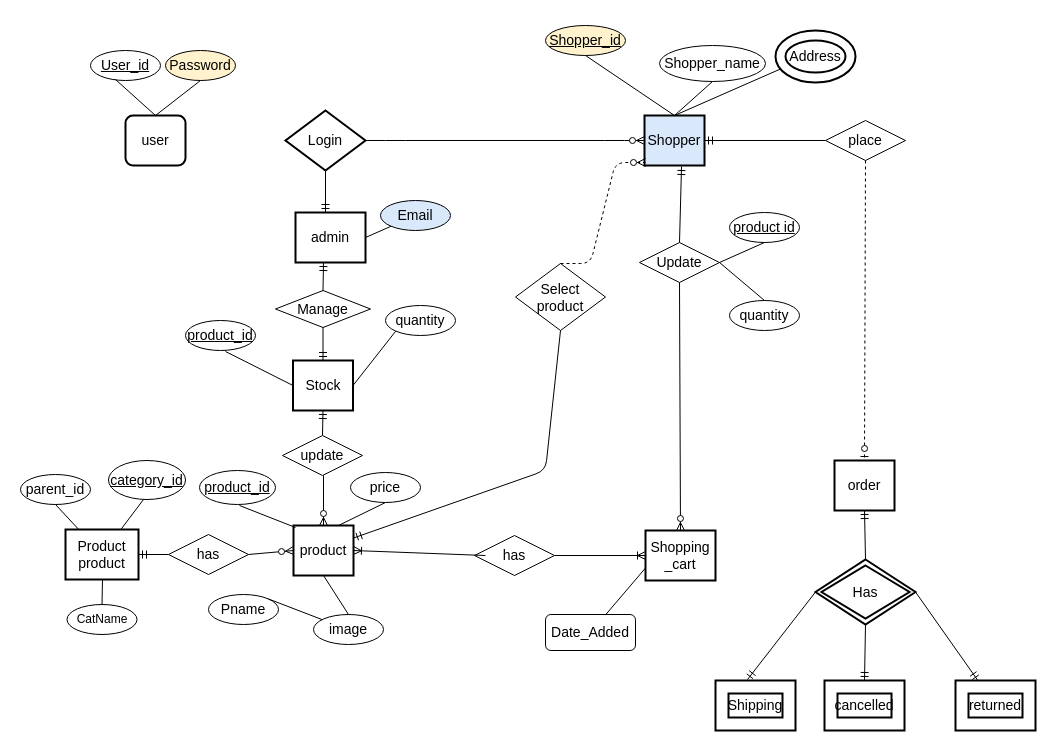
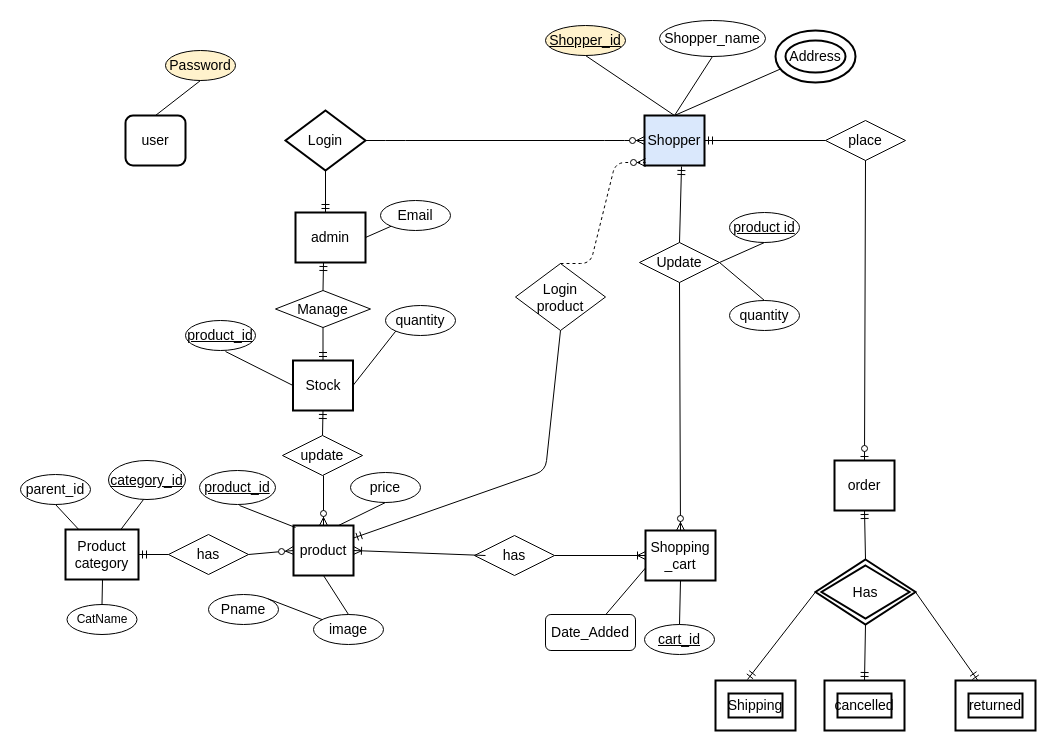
(713, 64) -> (713, 39)
(126, 66) -> none
(134, 96) -> none
(416, 216) -> (416, 216)
(561, 298) -> (561, 298)
(865, 311) -> (865, 311)
(102, 555) -> (102, 555)
none -> (680, 603)
none -> (680, 640)
